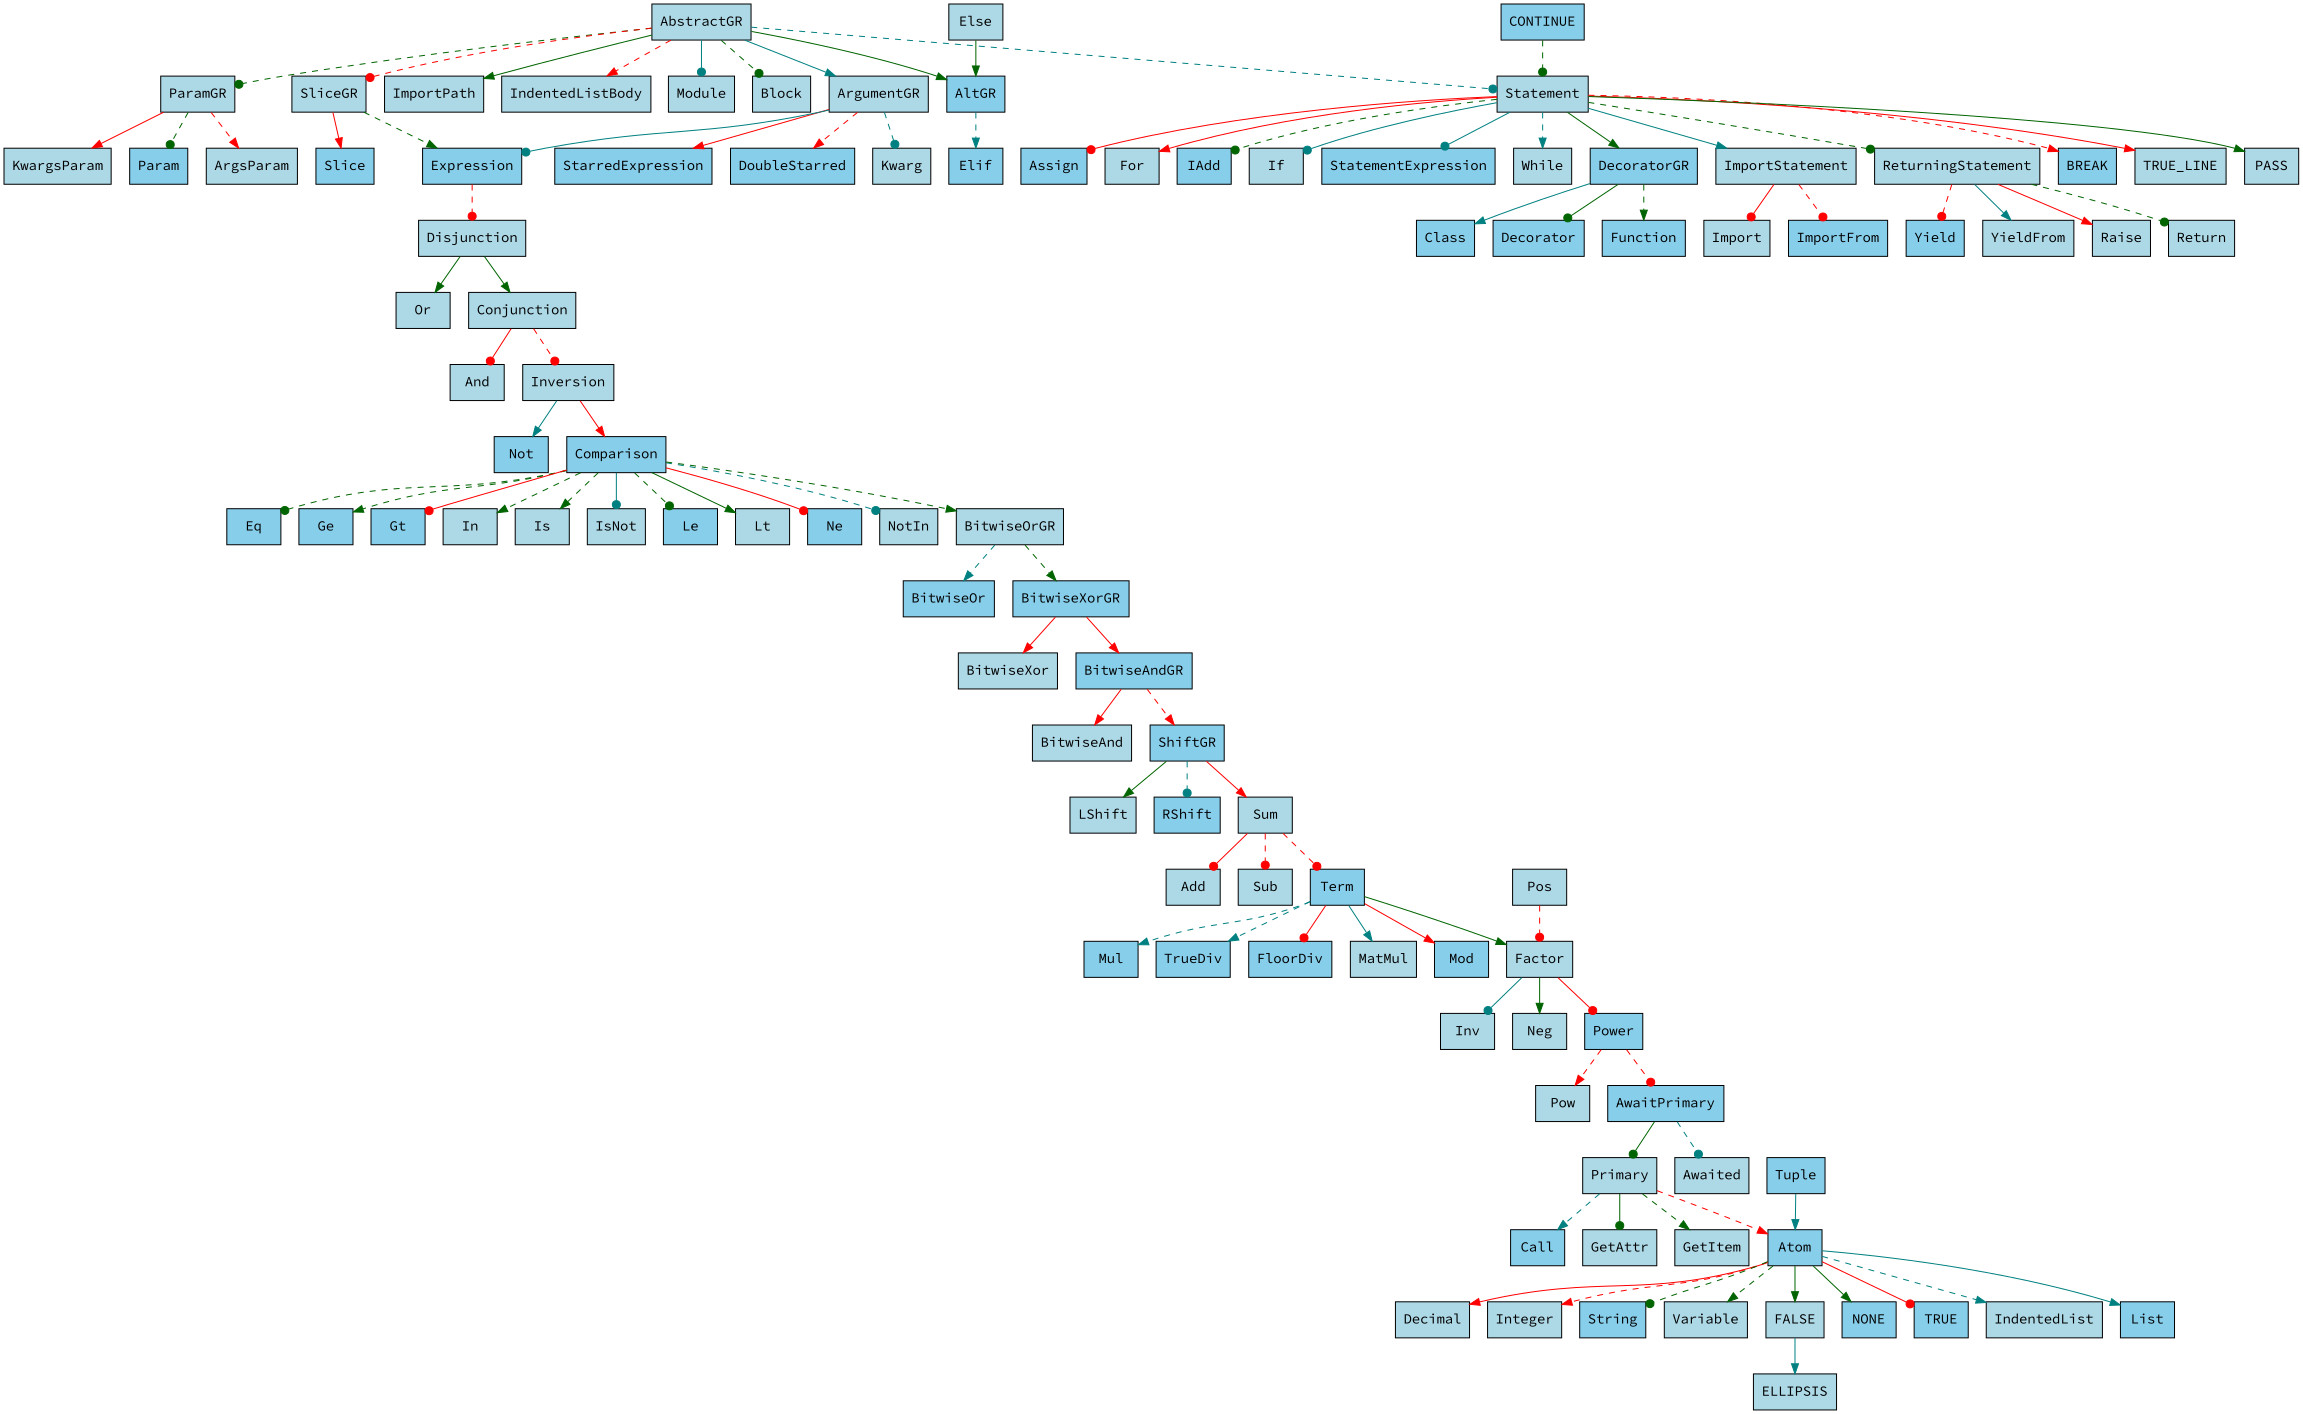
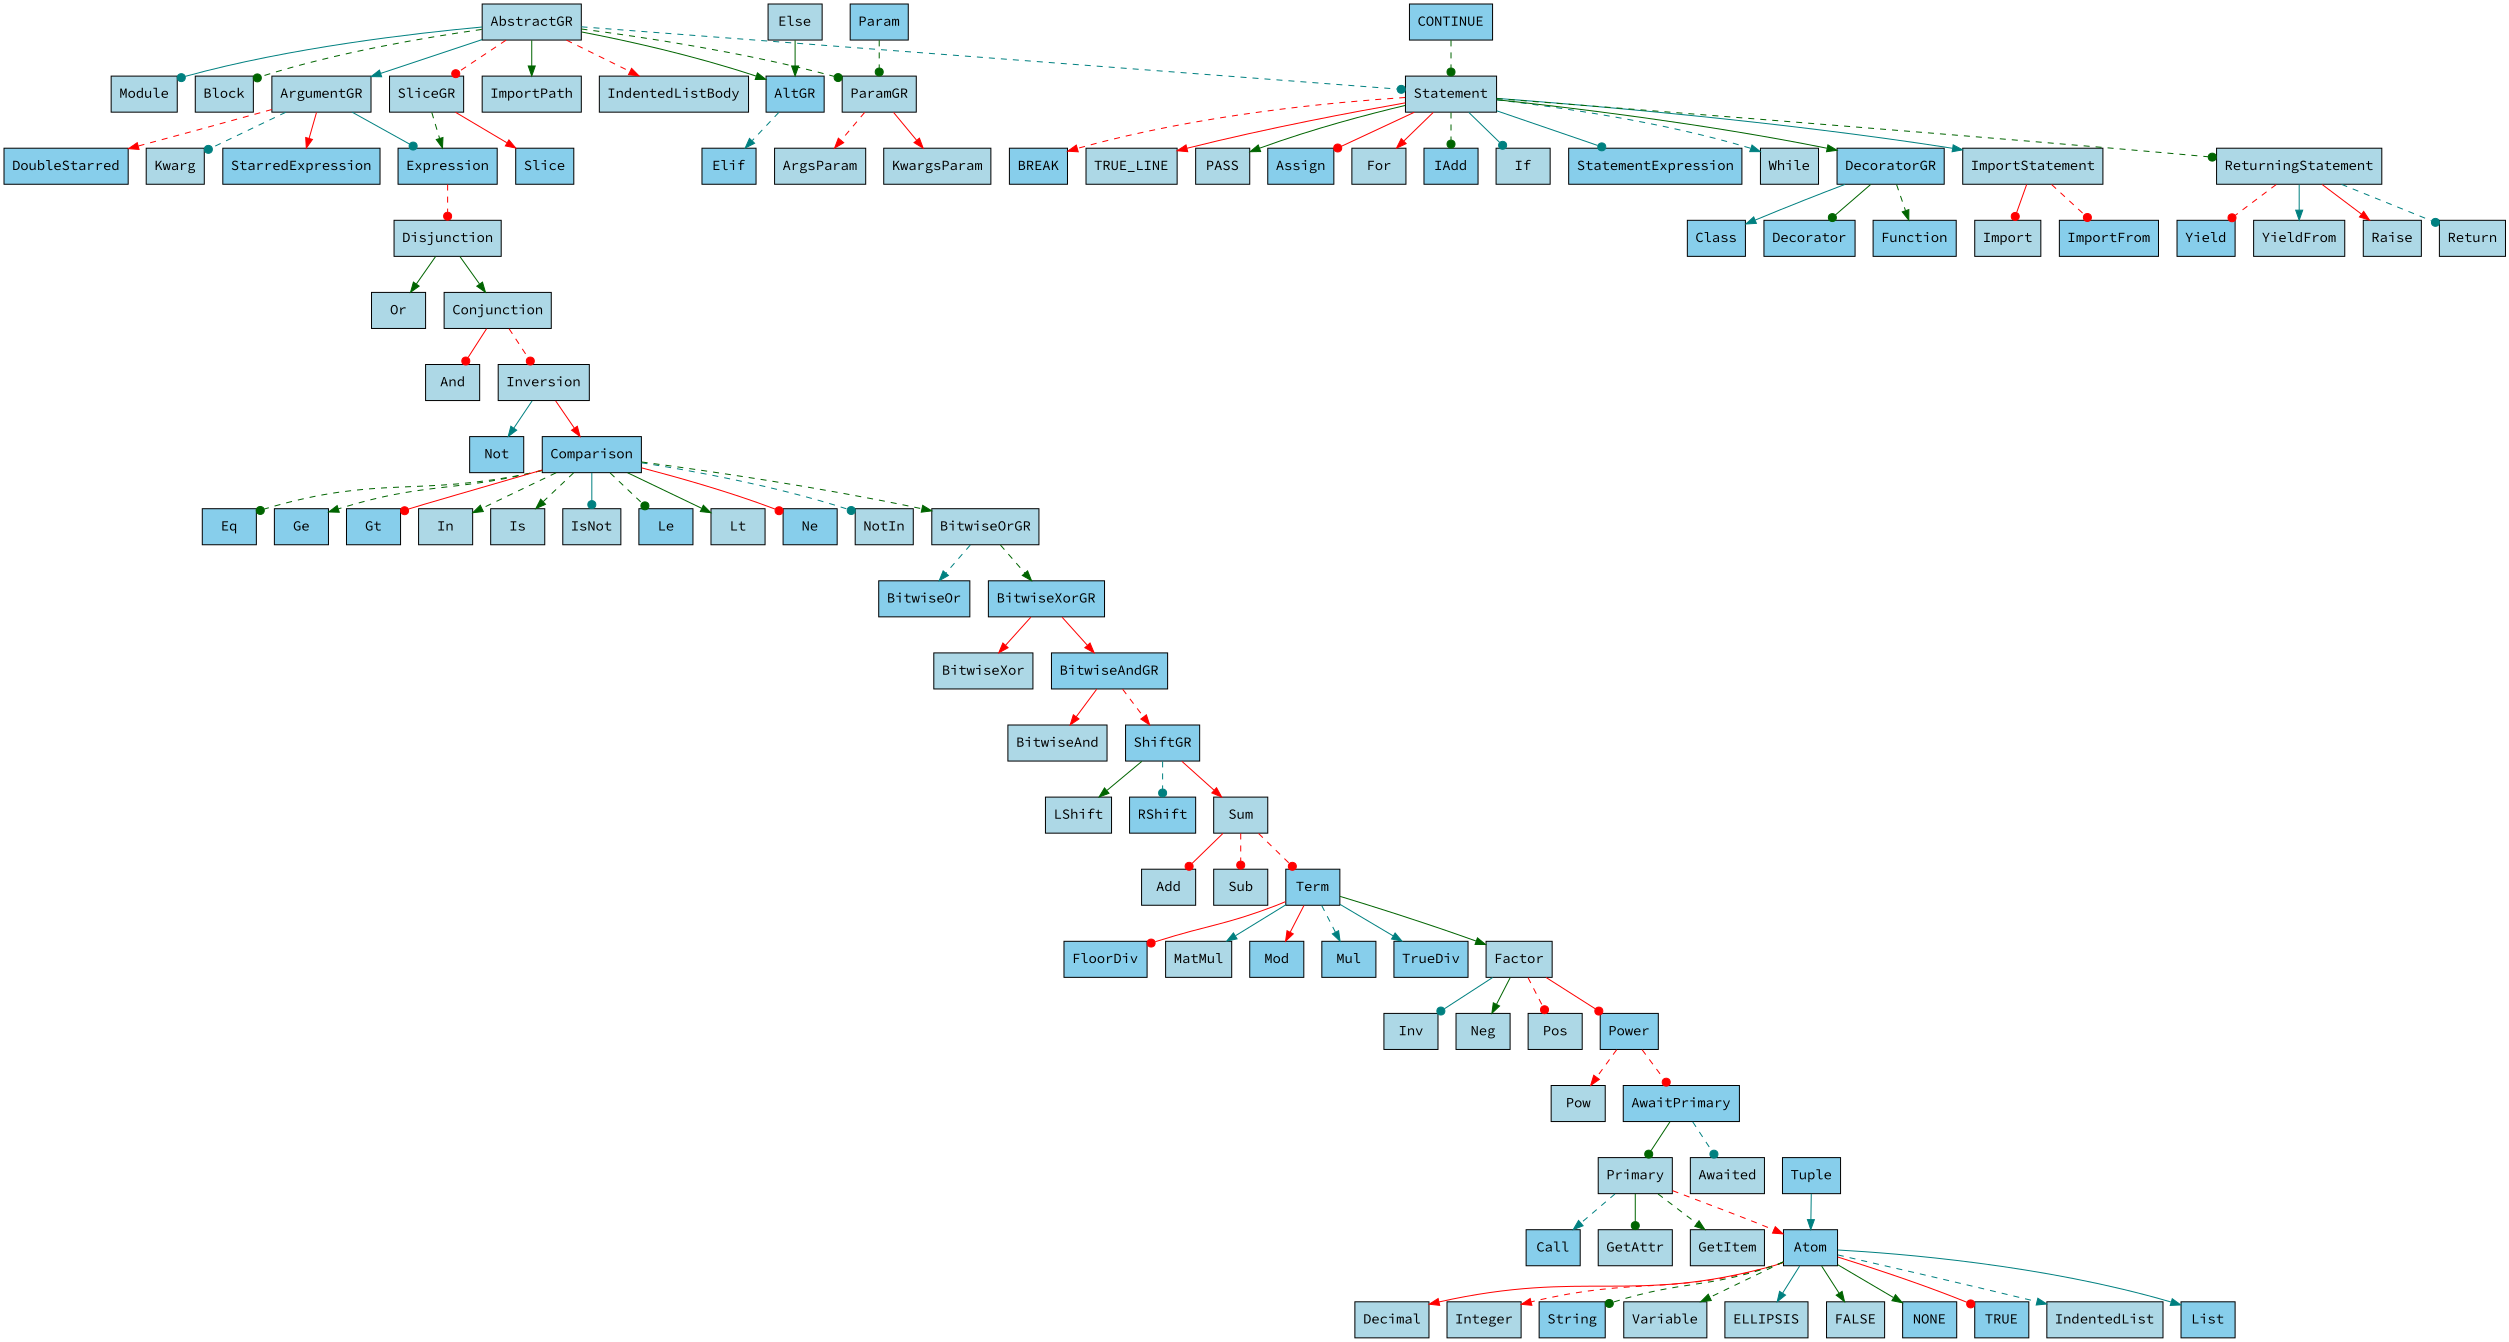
(180, 127) -> (879, 56)
(2096, 201) -> (2386, 203)
(1540, 919) -> (1535, 992)
(1270, 921) -> (1367, 920)
(1795, 1351) -> (1791, 1280)
